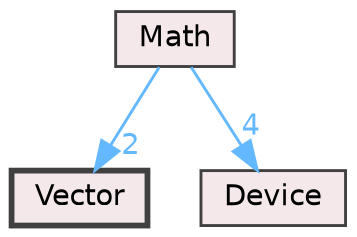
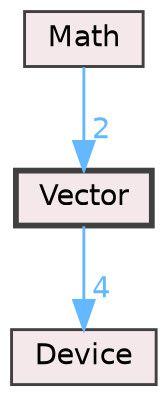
(216, 106) -> (84, 263)
